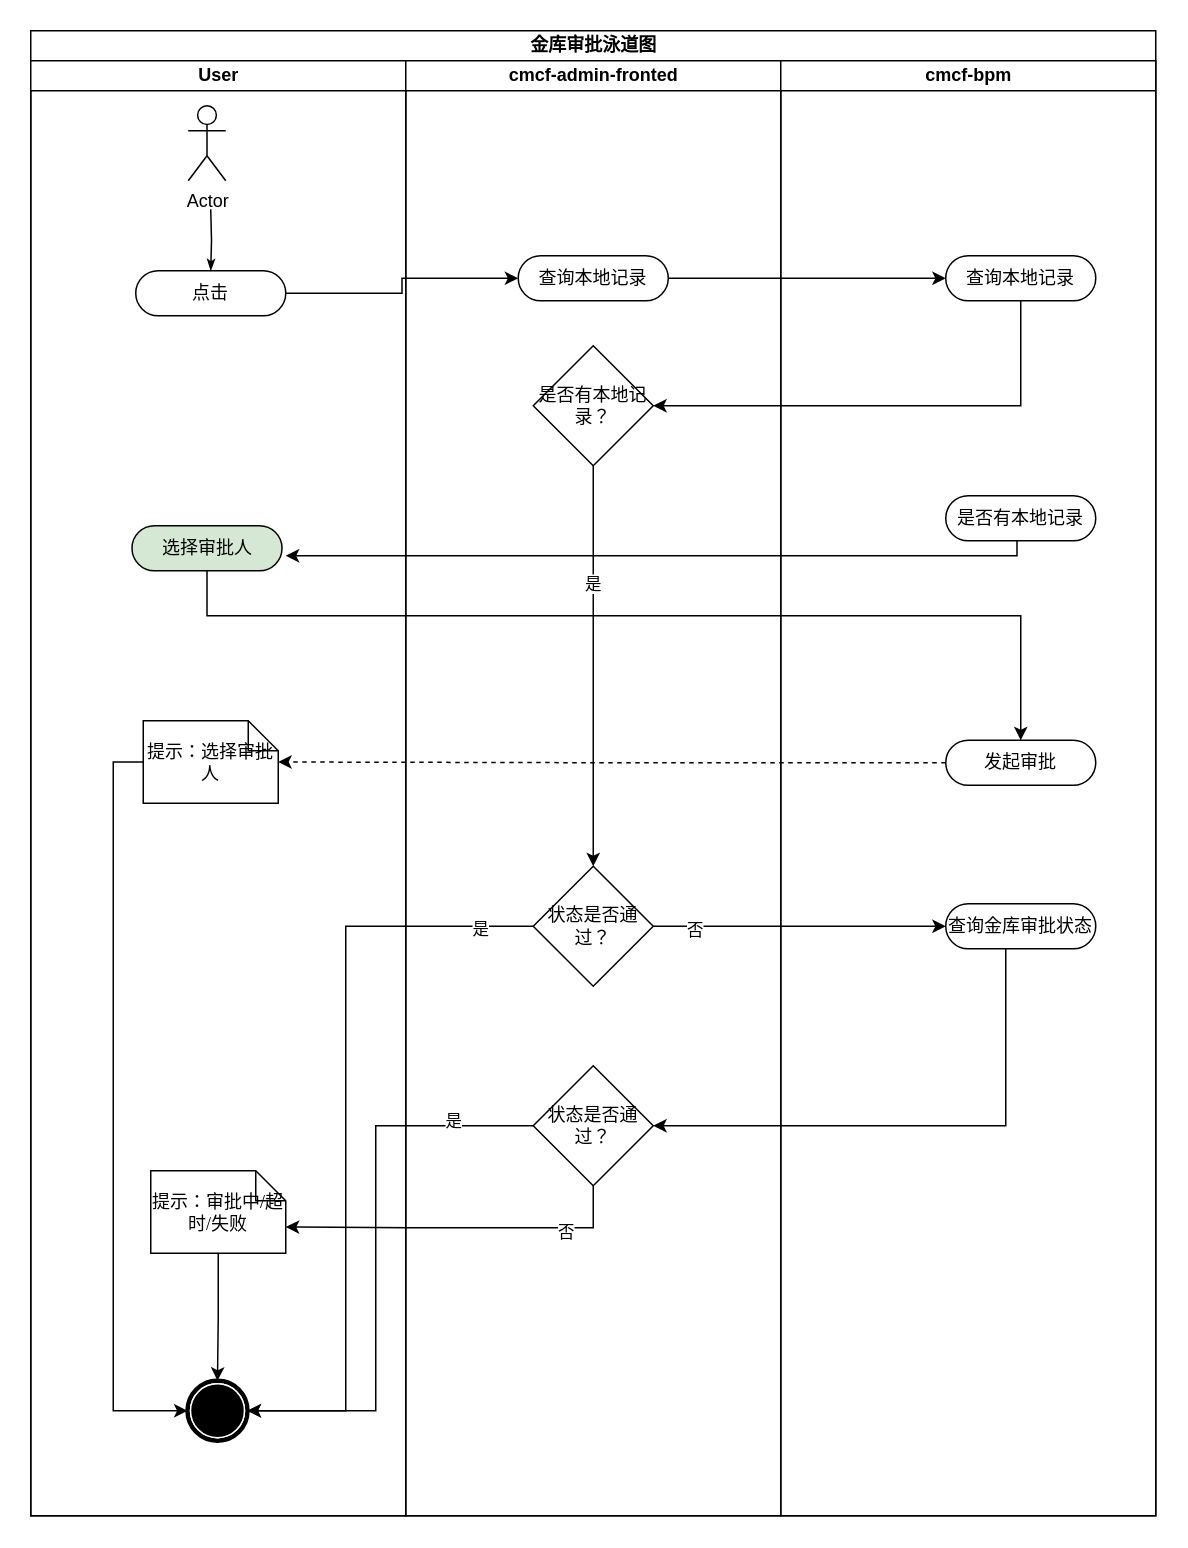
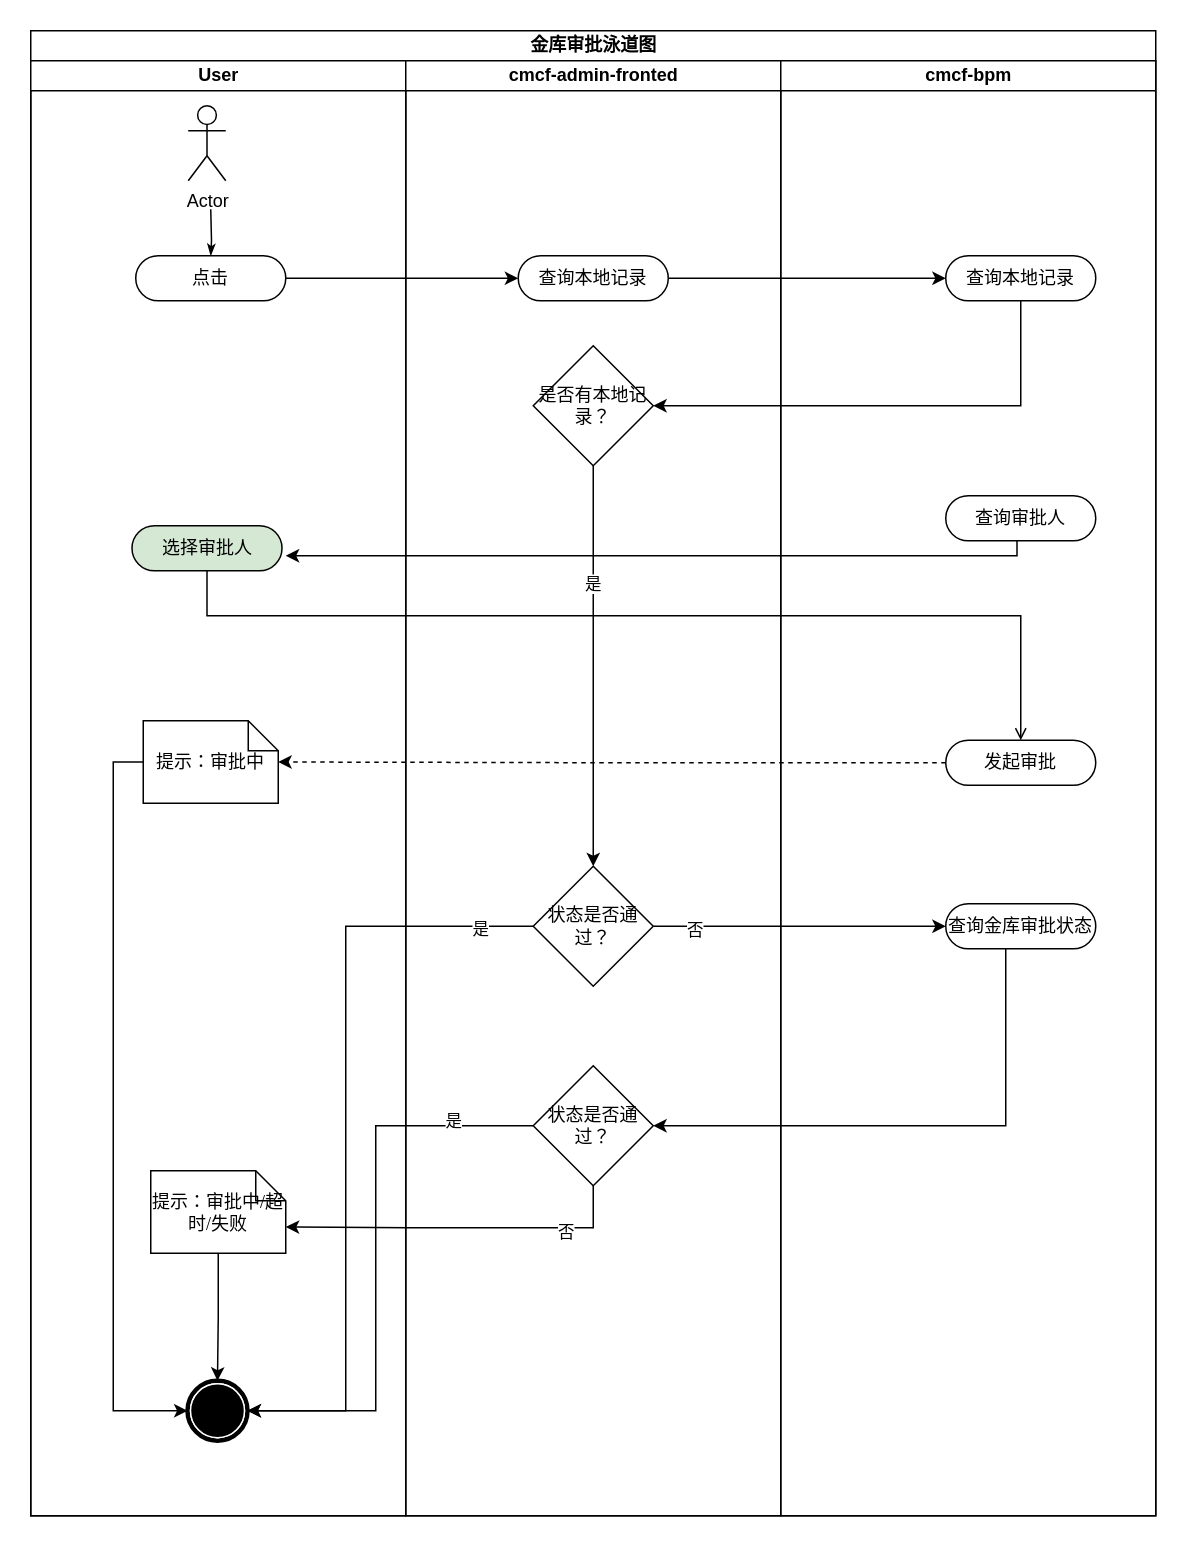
(211, 293) -> (211, 278)
(1021, 518) -> (1021, 518)
(1021, 729) -> (1021, 731)
(211, 763) -> (211, 763)
